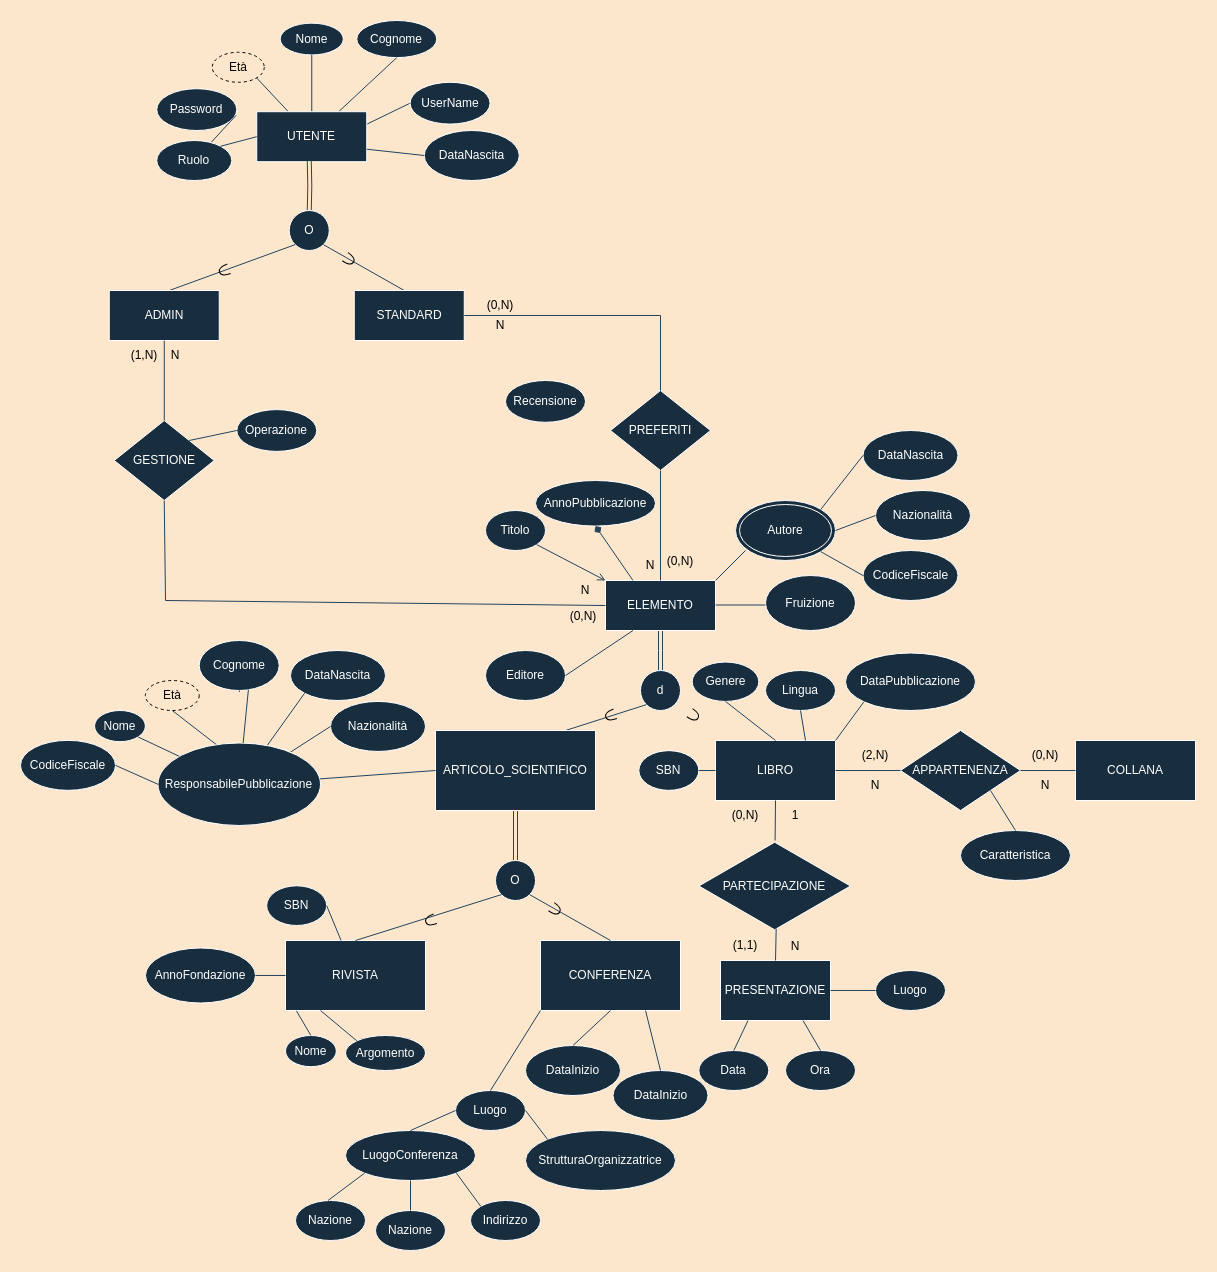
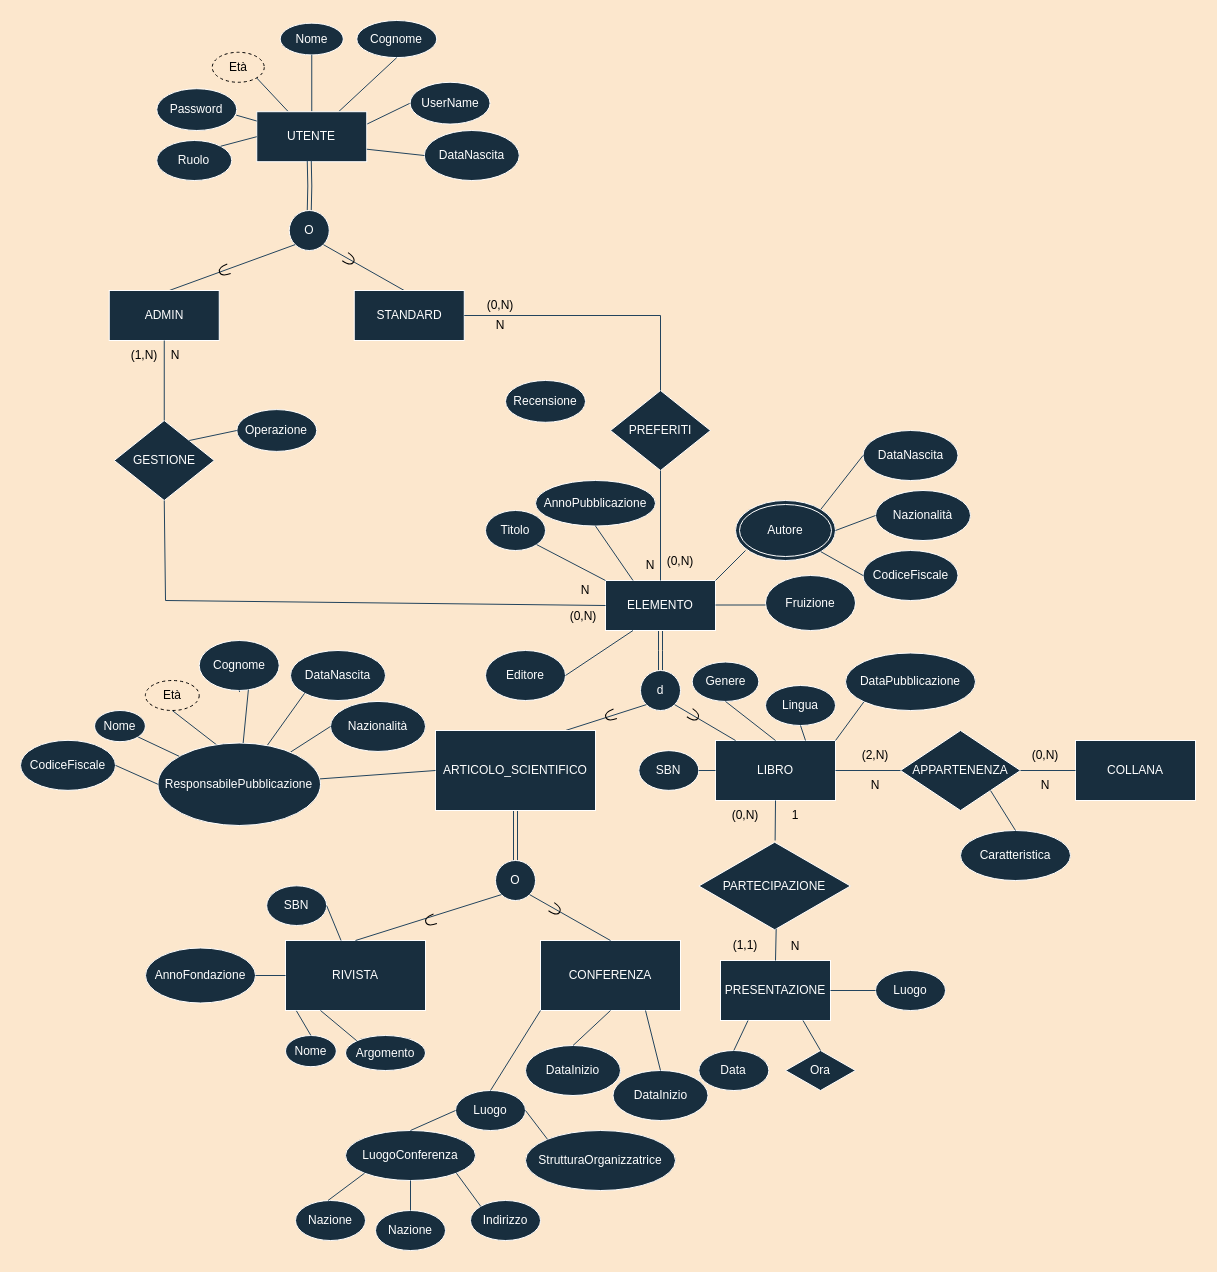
(224, 129) -> (246, 118)
(600, 533) -> (598, 529)
(601, 578) -> (602, 579)
(801, 691) -> (801, 706)
none -> (705, 723)
(821, 1071) -> (821, 1071)
